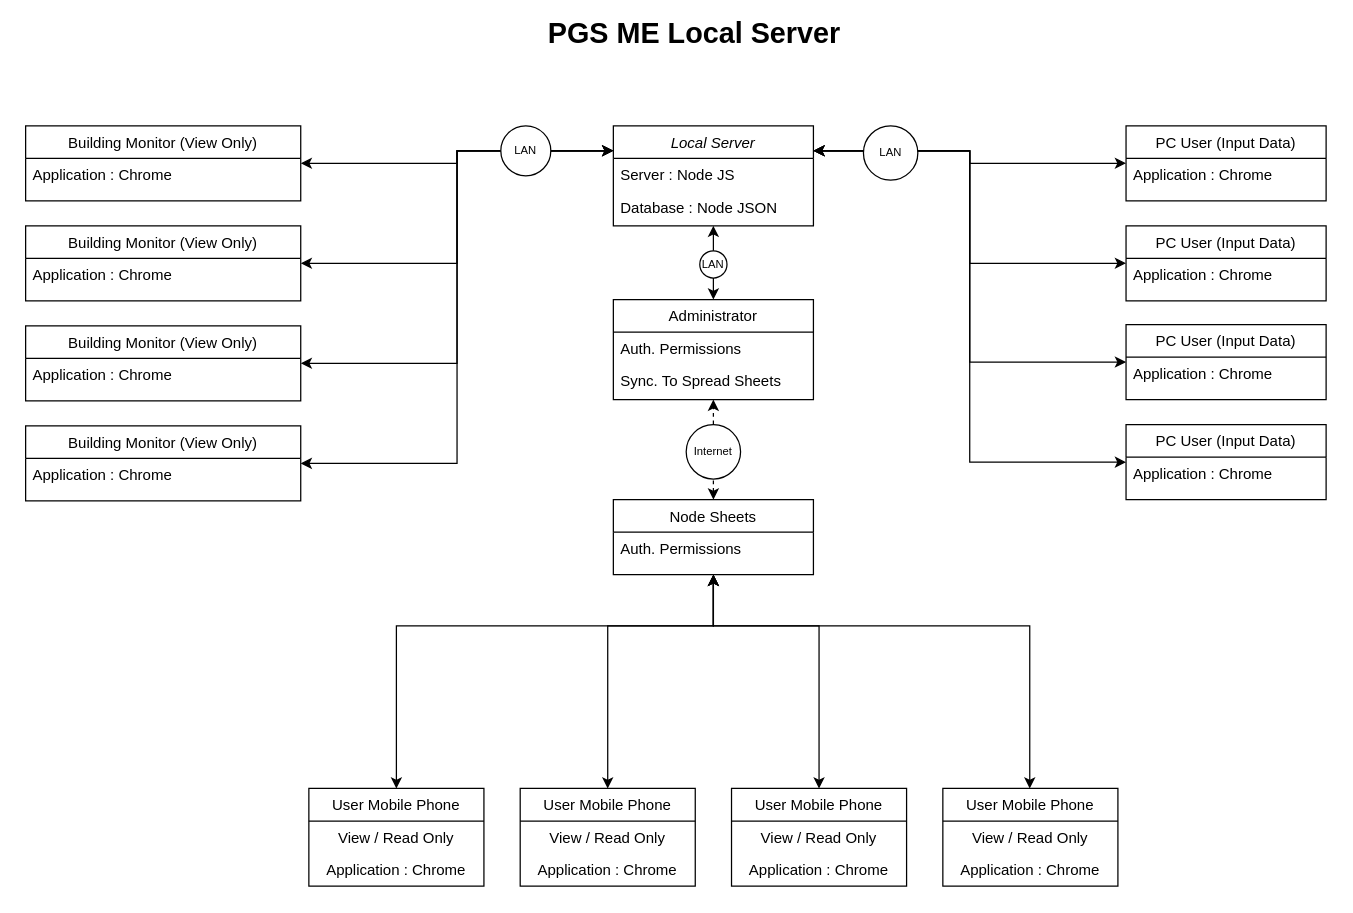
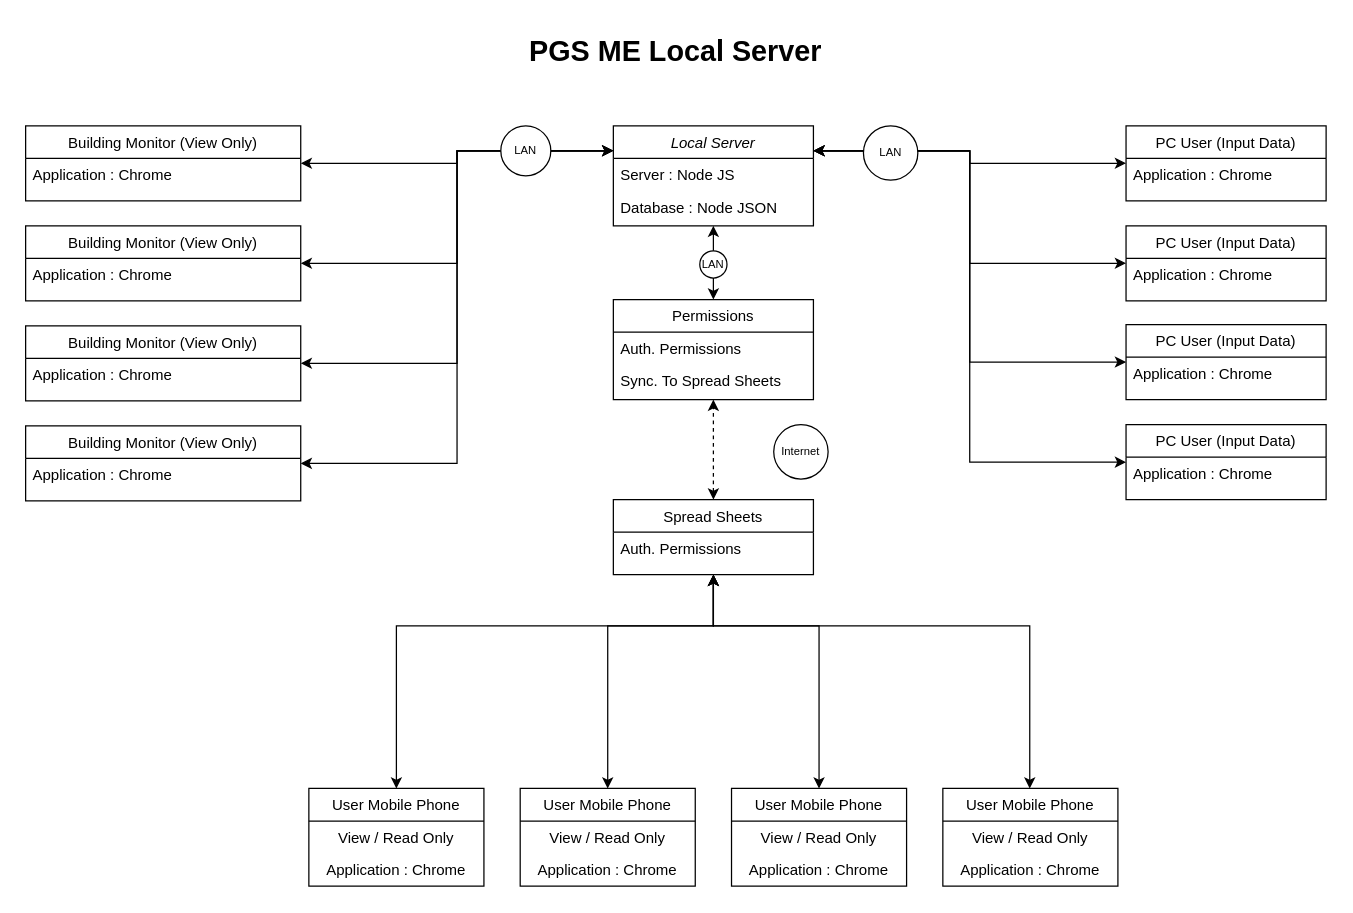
(694, 32) -> (676, 51)
(713, 316) -> (713, 316)
(713, 452) -> (801, 452)
(713, 516) -> (713, 516)
